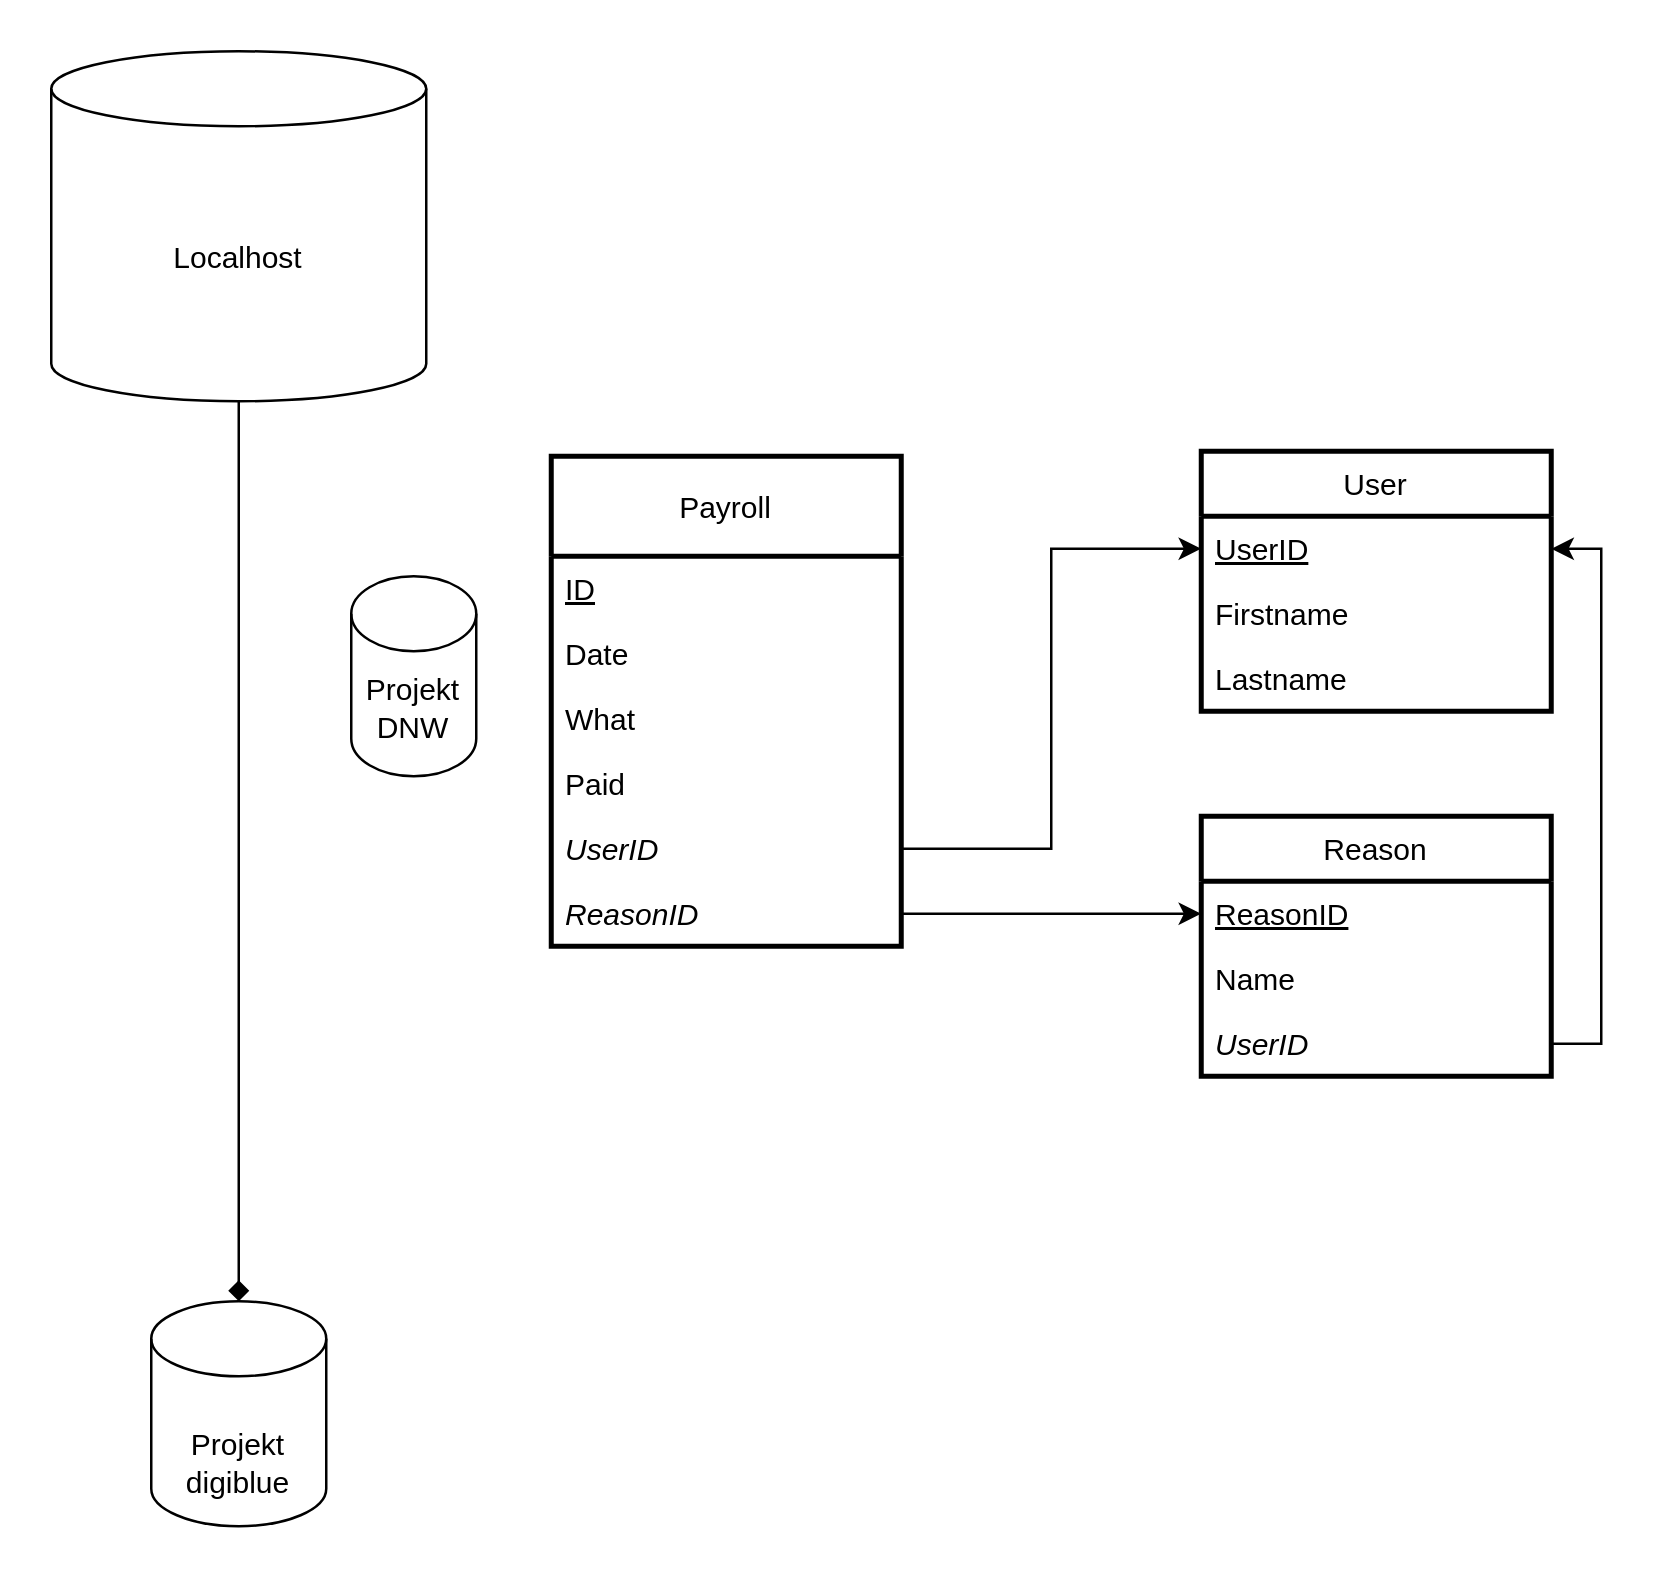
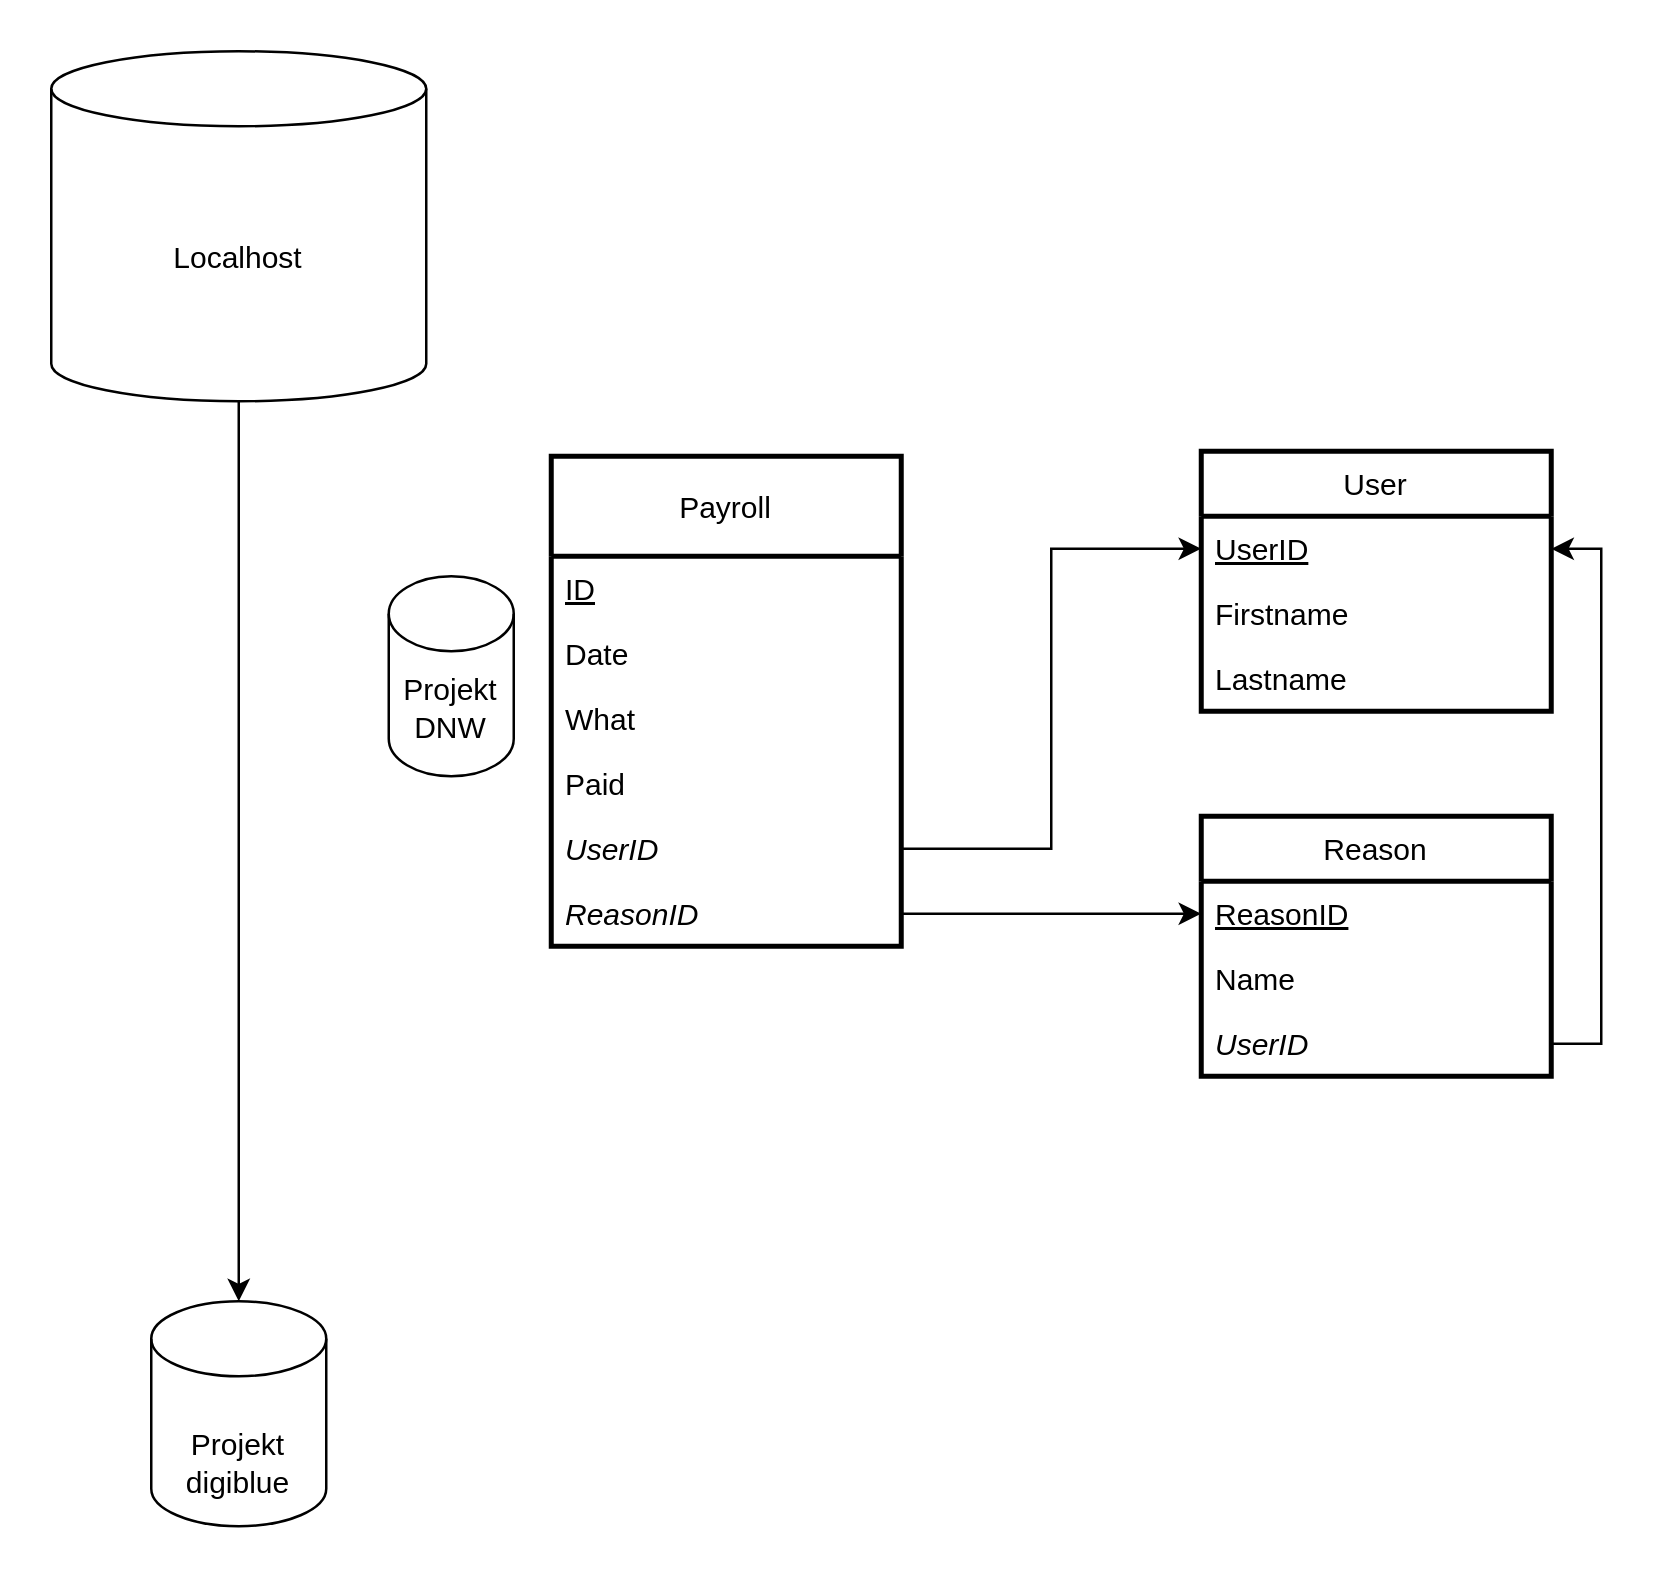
(414, 676) -> (451, 676)
(239, 1281) -> (239, 1282)
